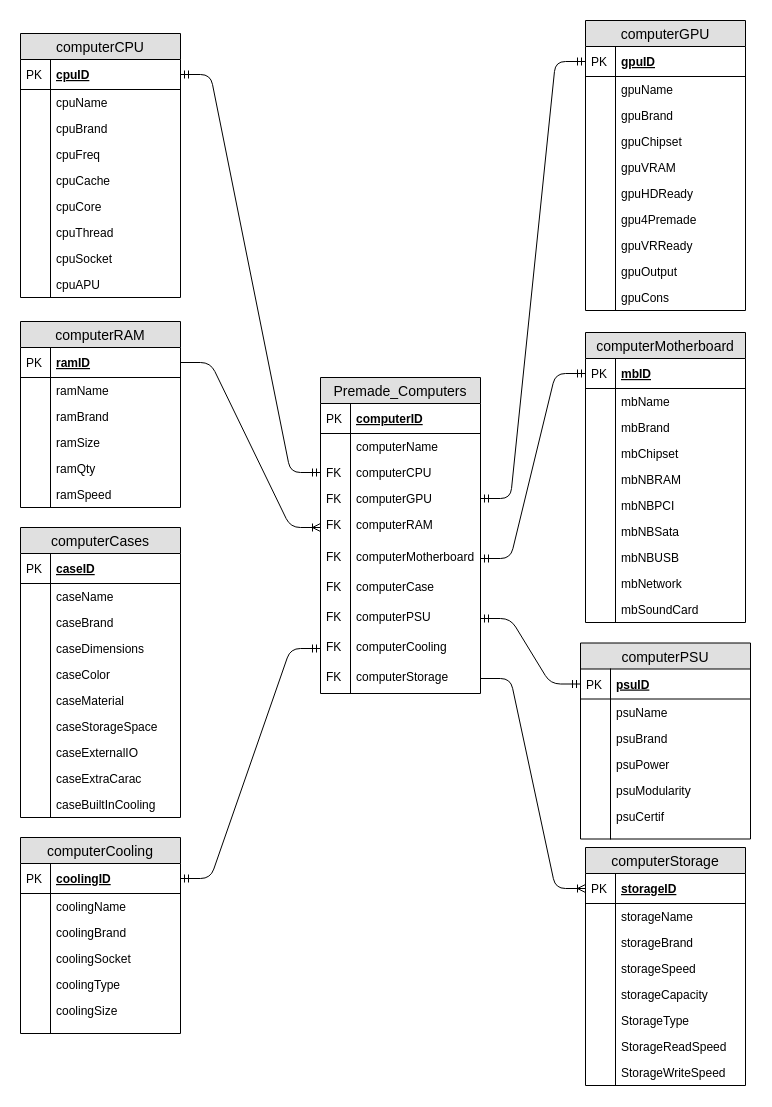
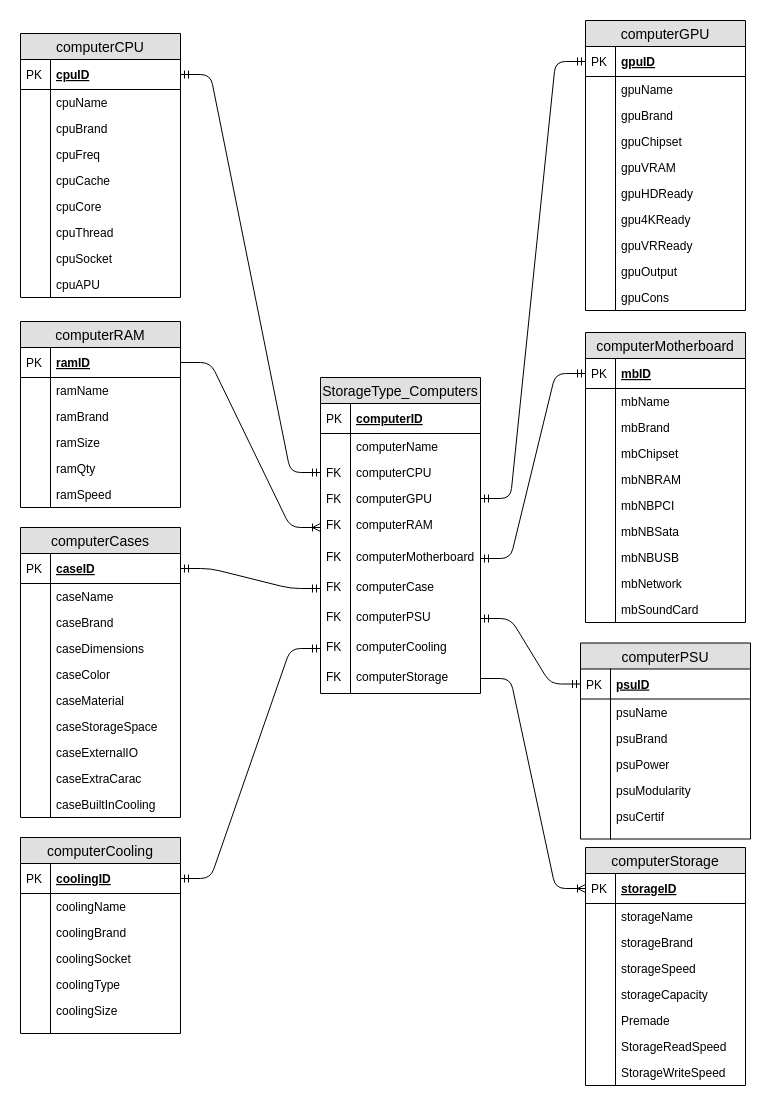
(658, 220) -> (655, 220)
(400, 391) -> (400, 391)
none -> (251, 579)
(658, 1021) -> (645, 1021)
